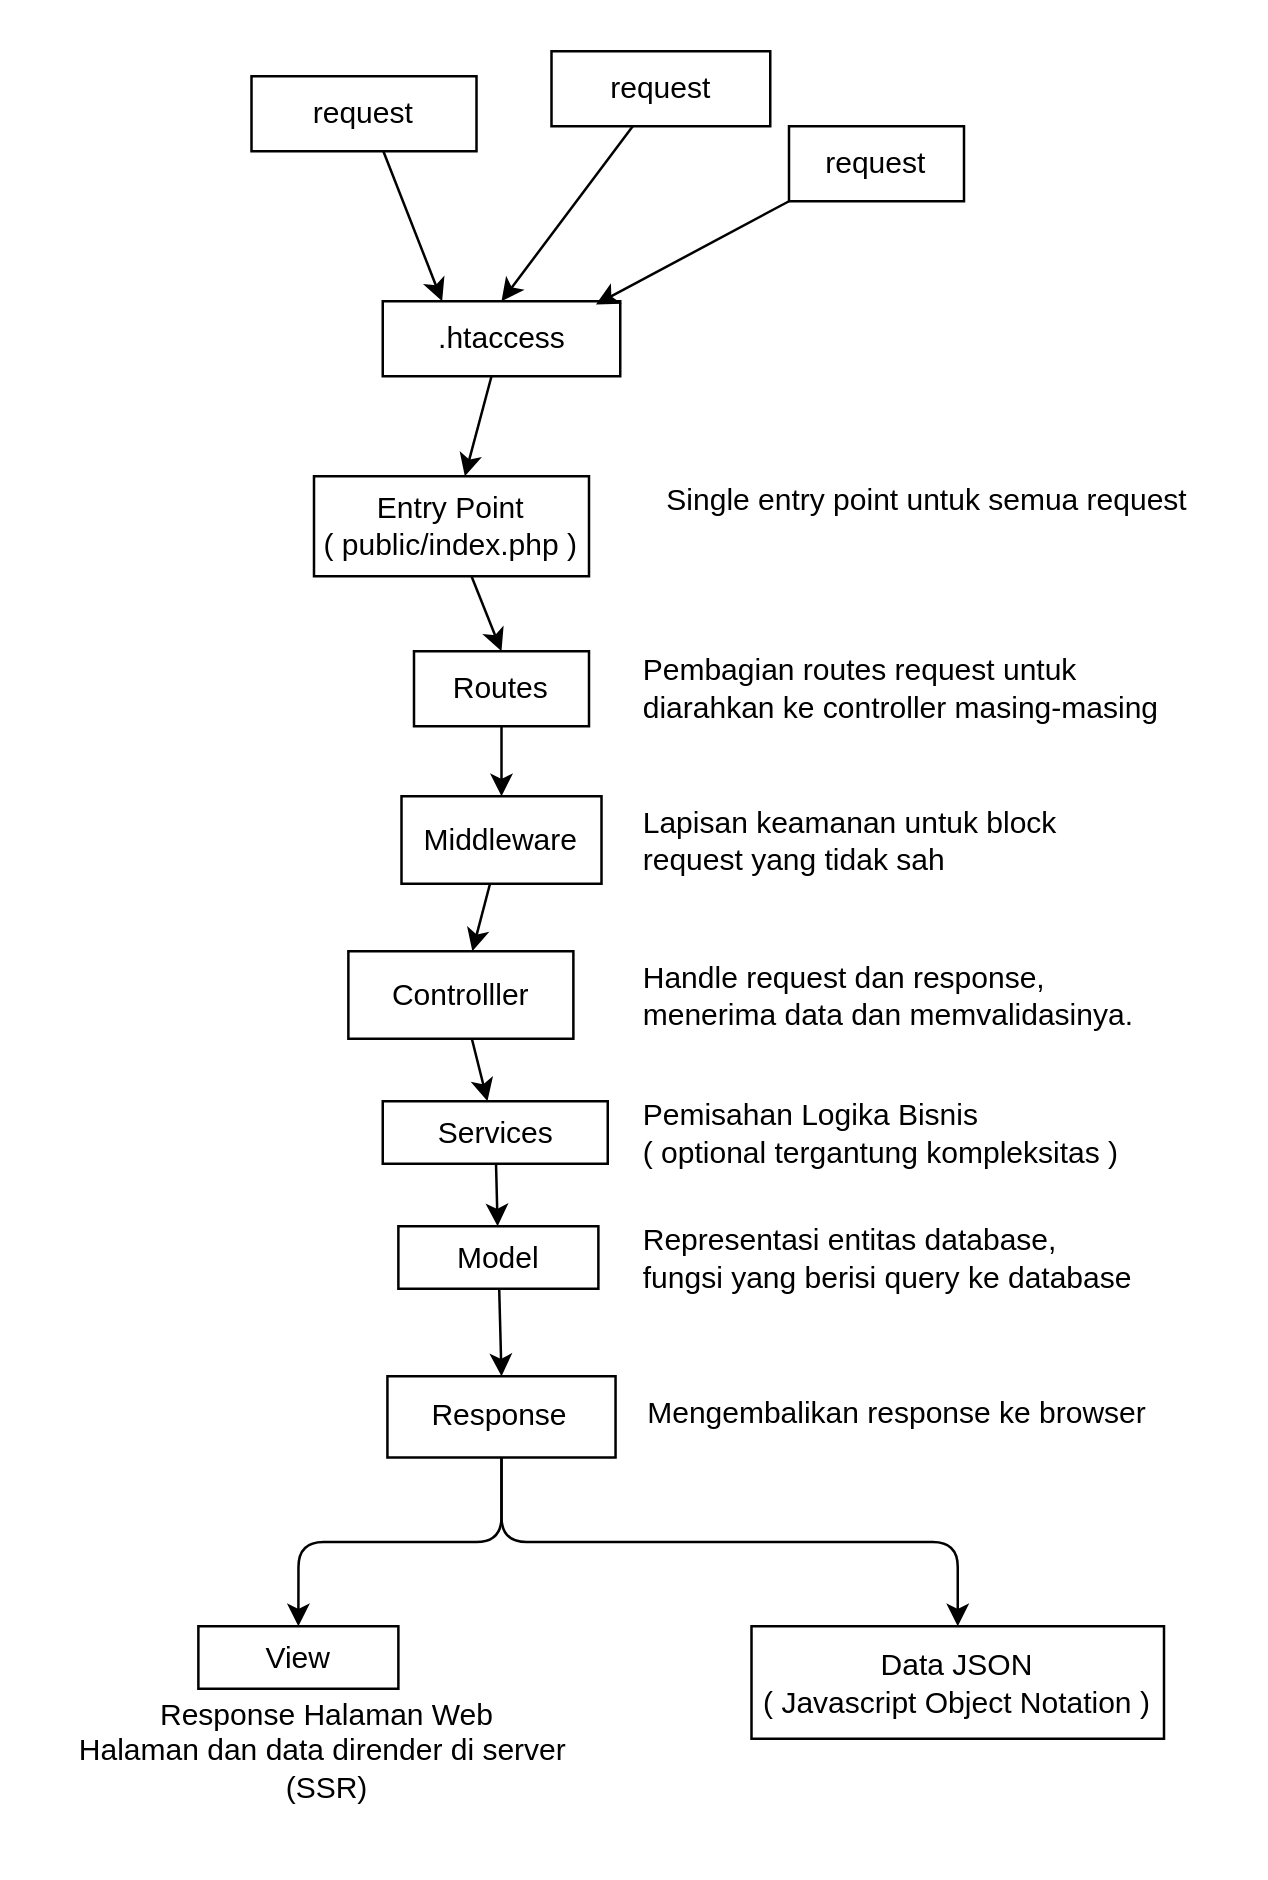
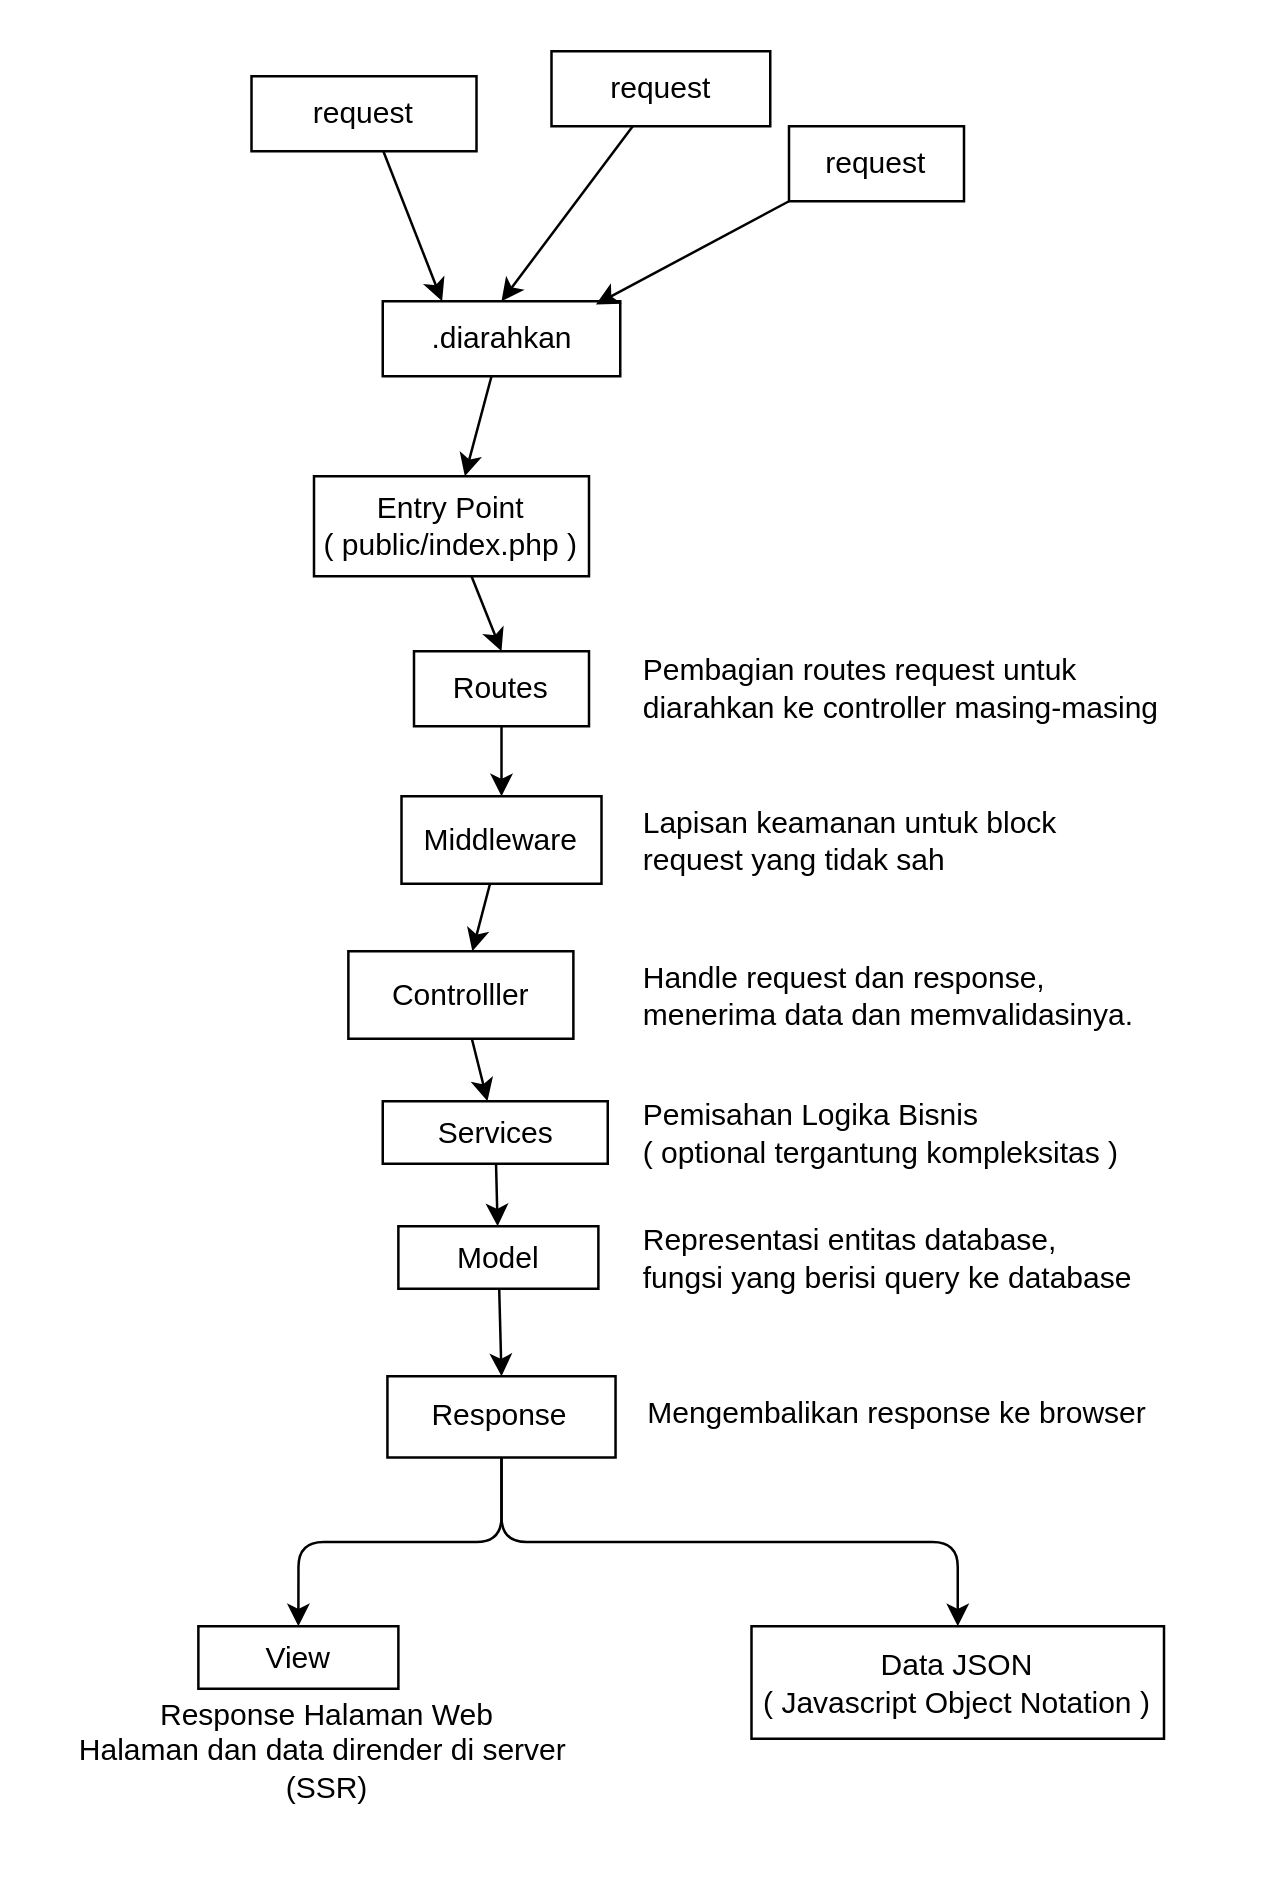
(503, 339) -> (503, 339)
(926, 501) -> none
